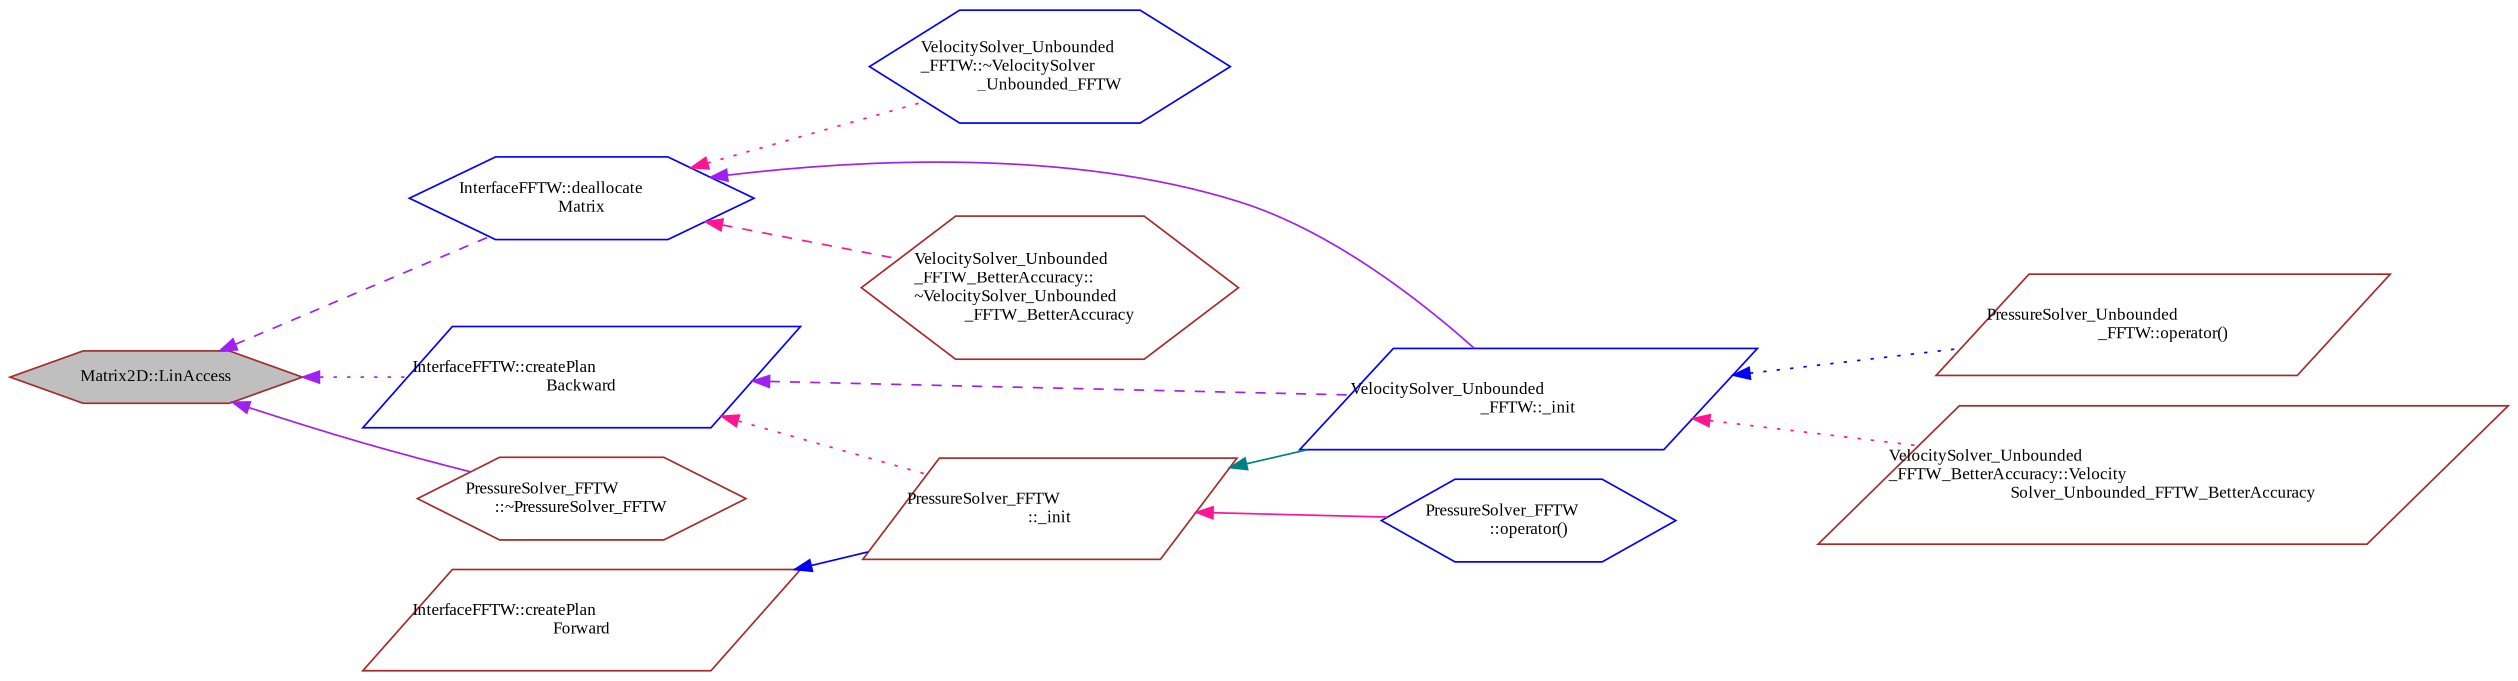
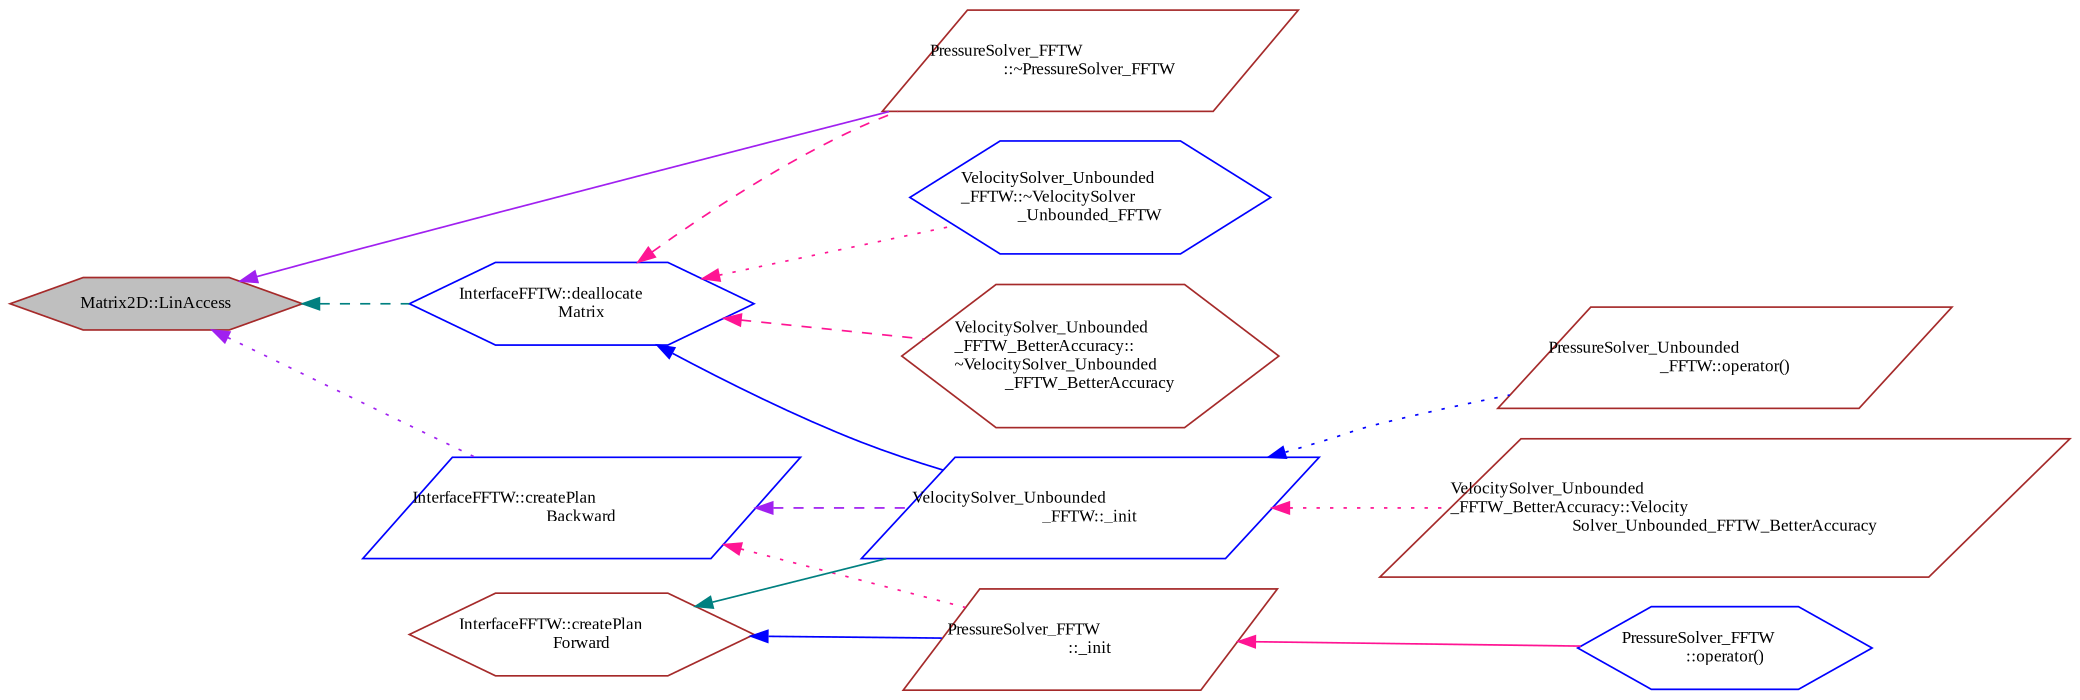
none -> (771, 174)
(1124, 176) -> (805, 418)
(362, 291) -> (364, 304)
(1277, 457) -> (799, 580)
(582, 499) -> (1090, 61)
(582, 620) -> (582, 634)
